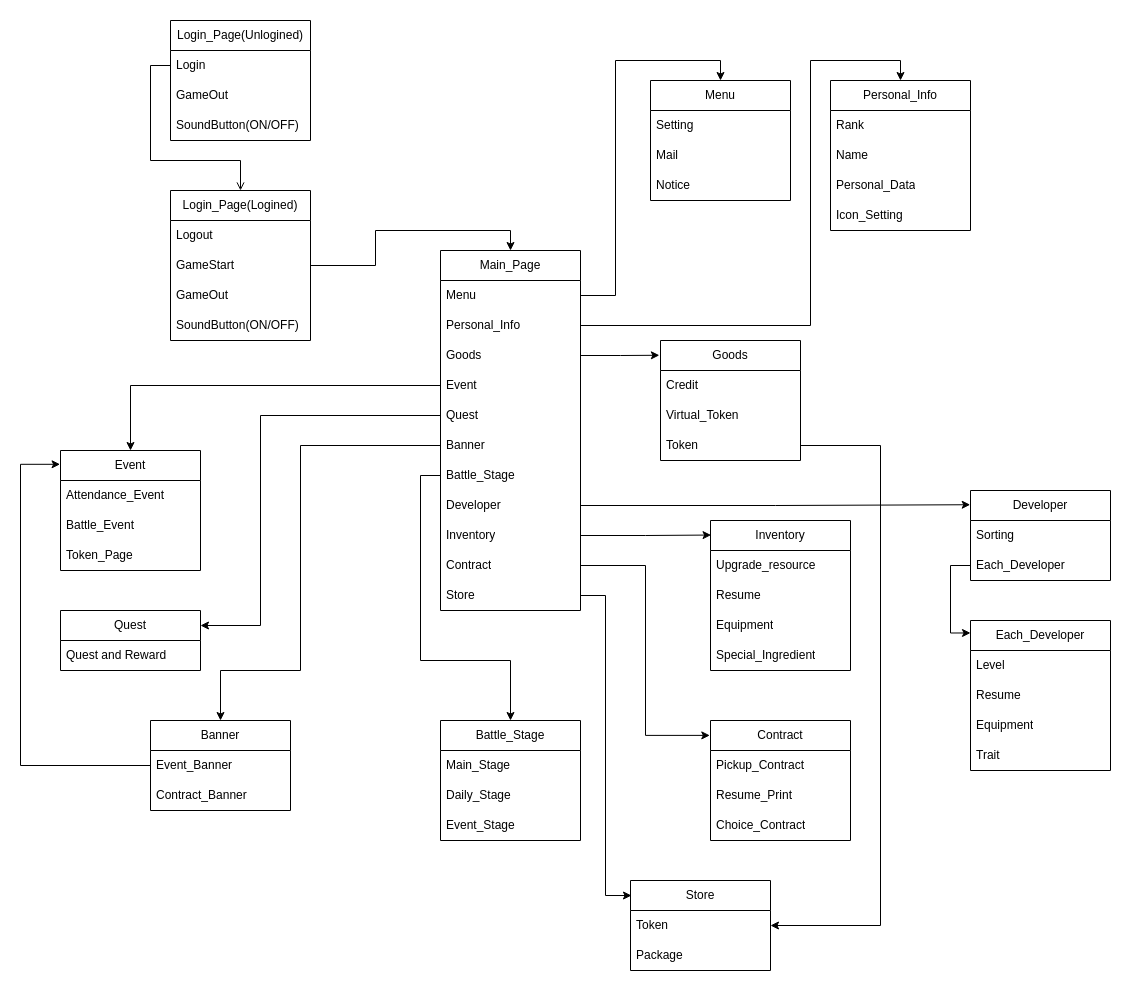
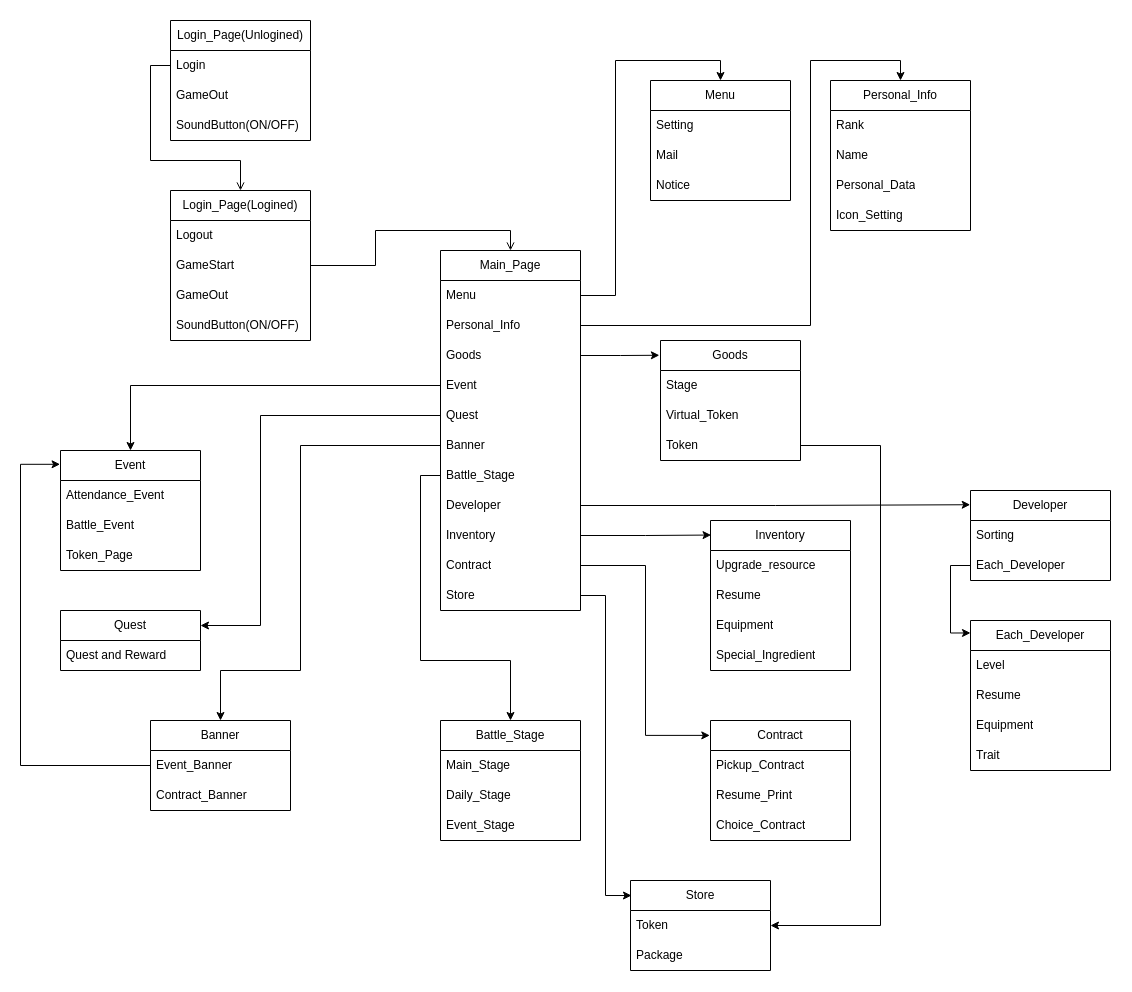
(511, 242) -> (511, 244)
(685, 386) -> (683, 386)
